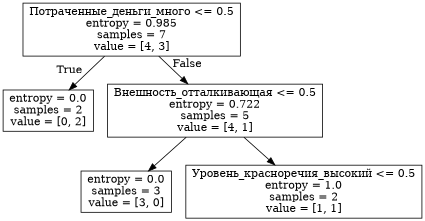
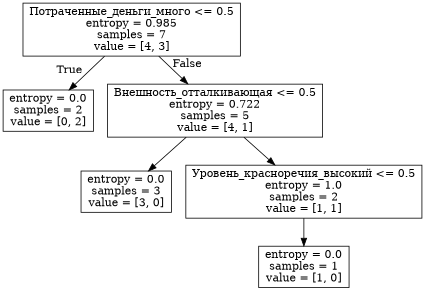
none -> (304, 267)
